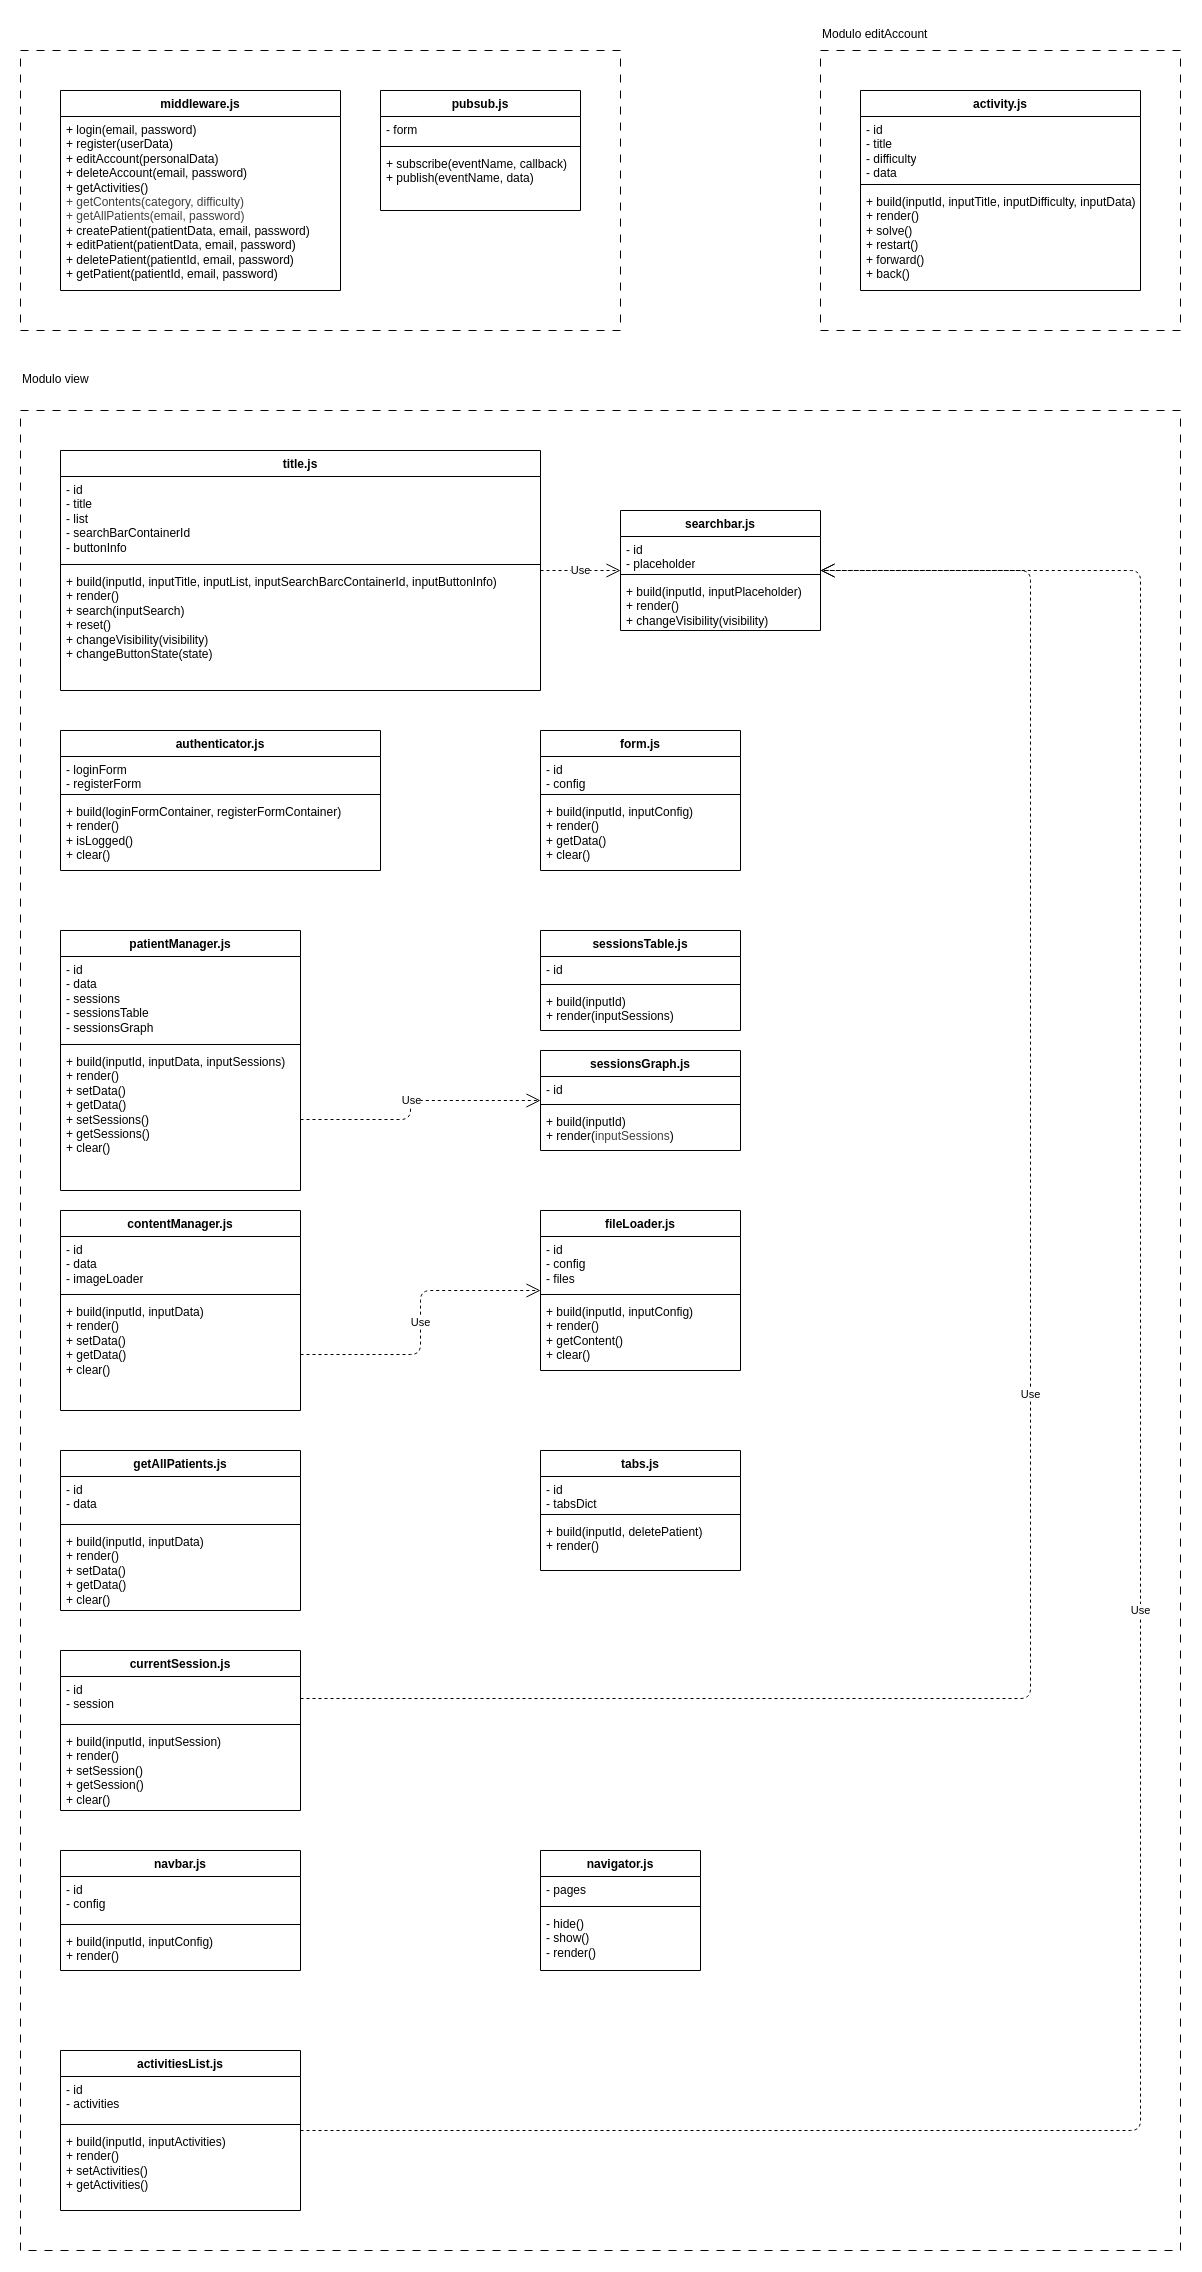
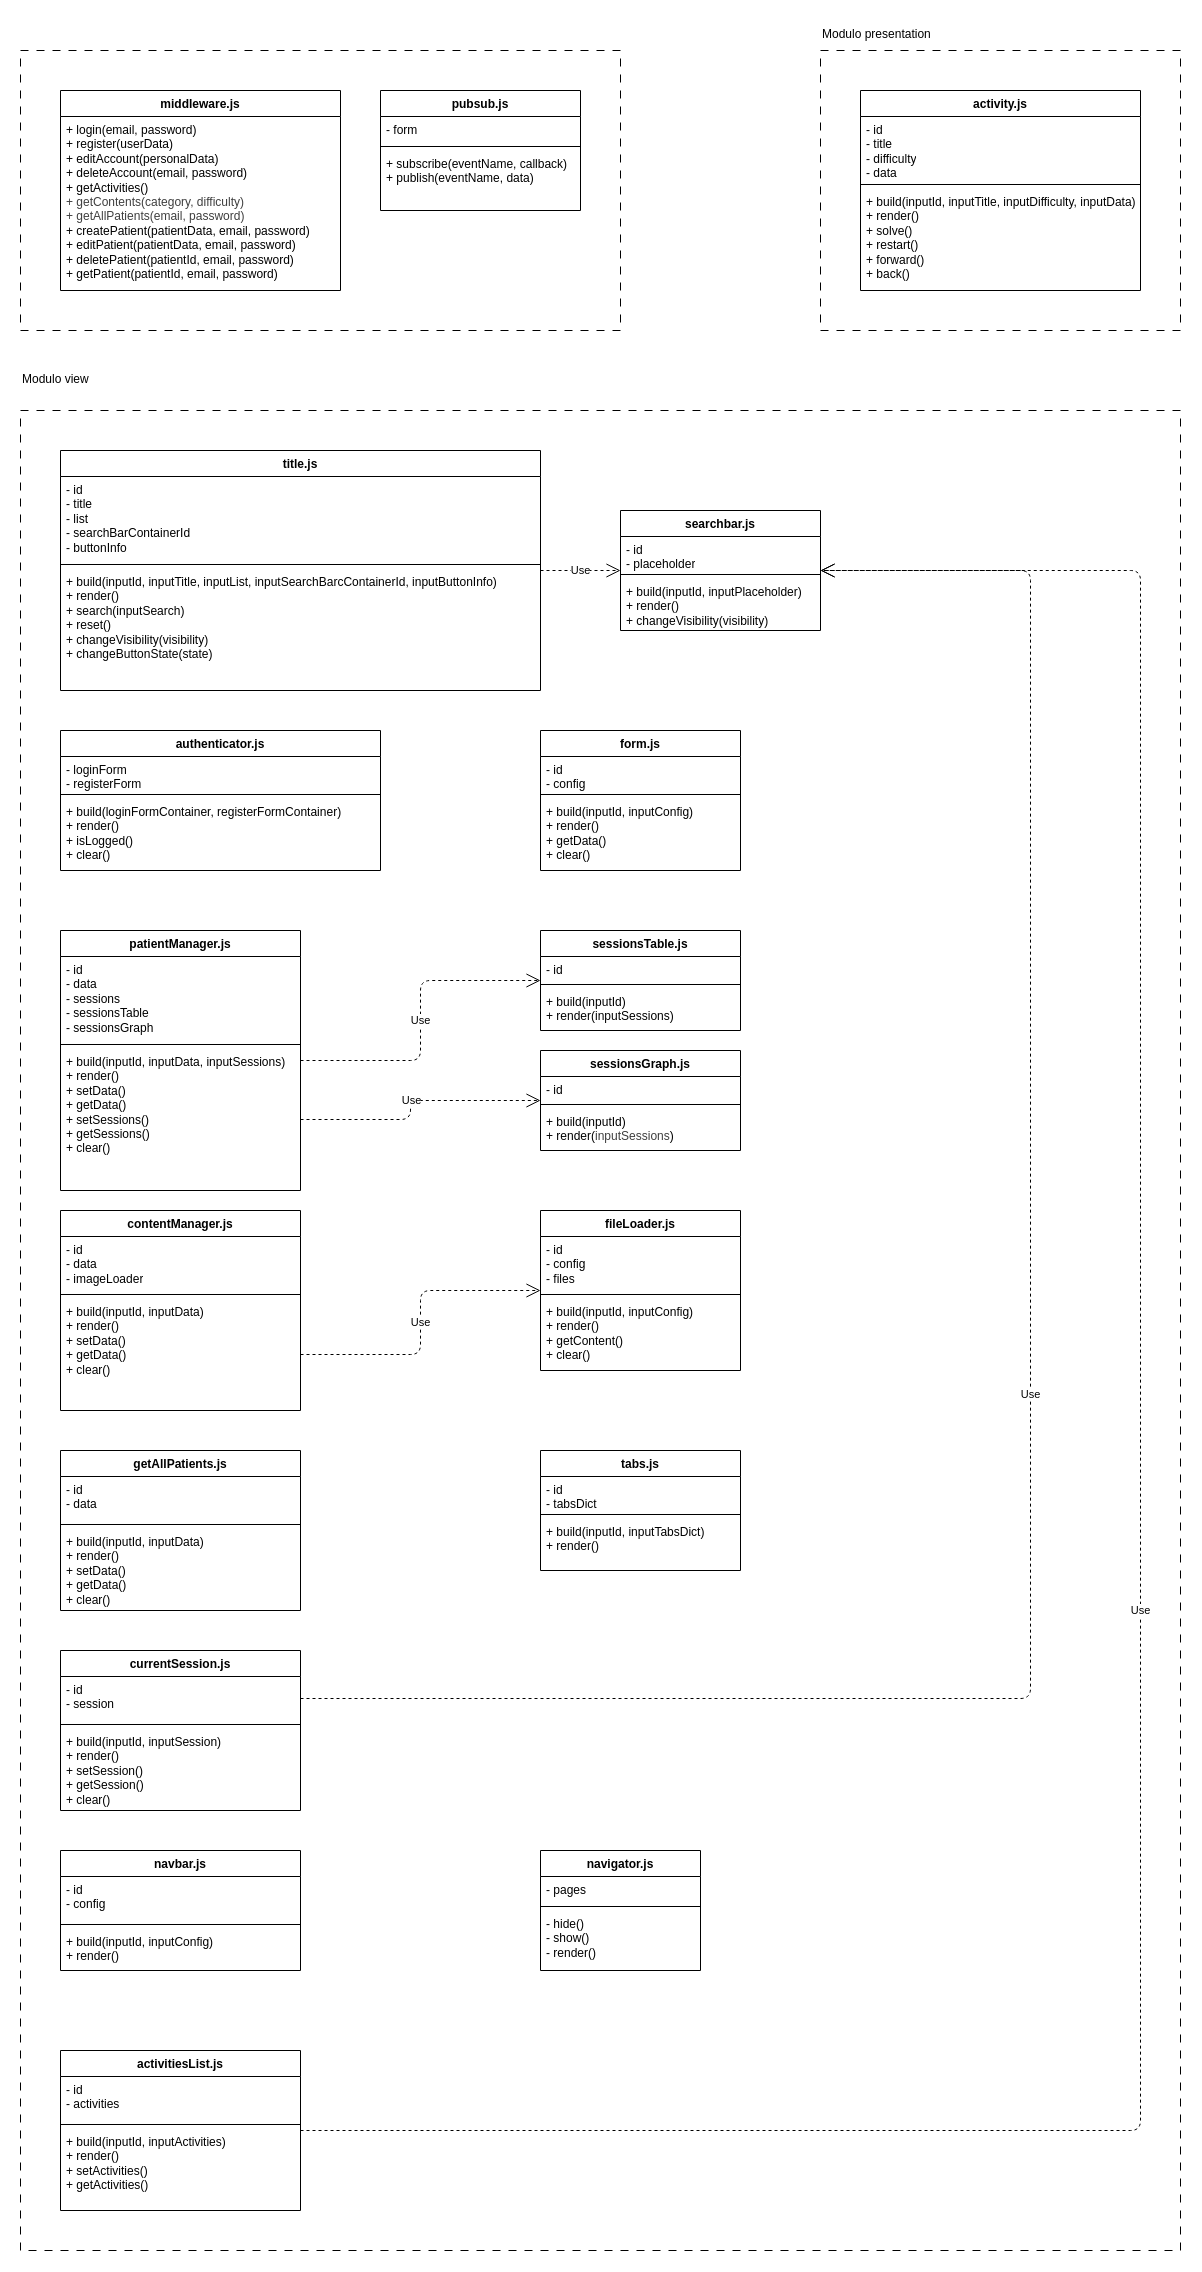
(878, 35) -> (882, 42)
none -> (421, 1022)
(638, 1540) -> (638, 1540)
